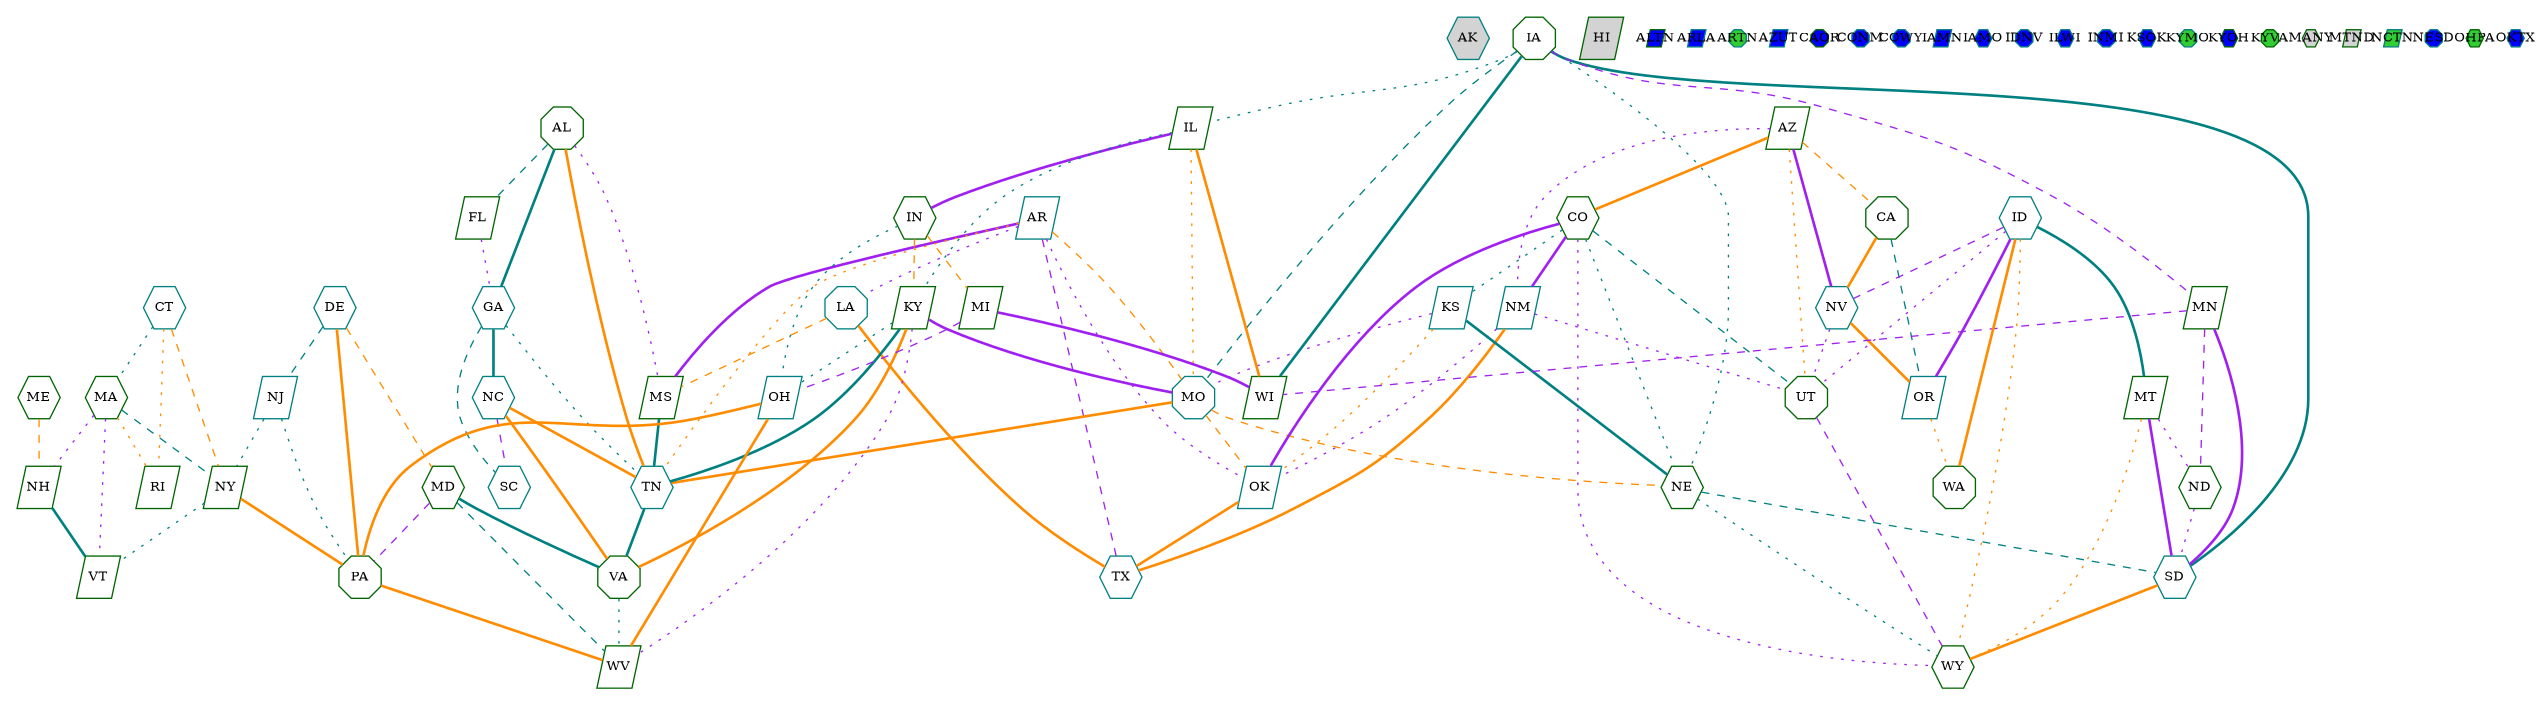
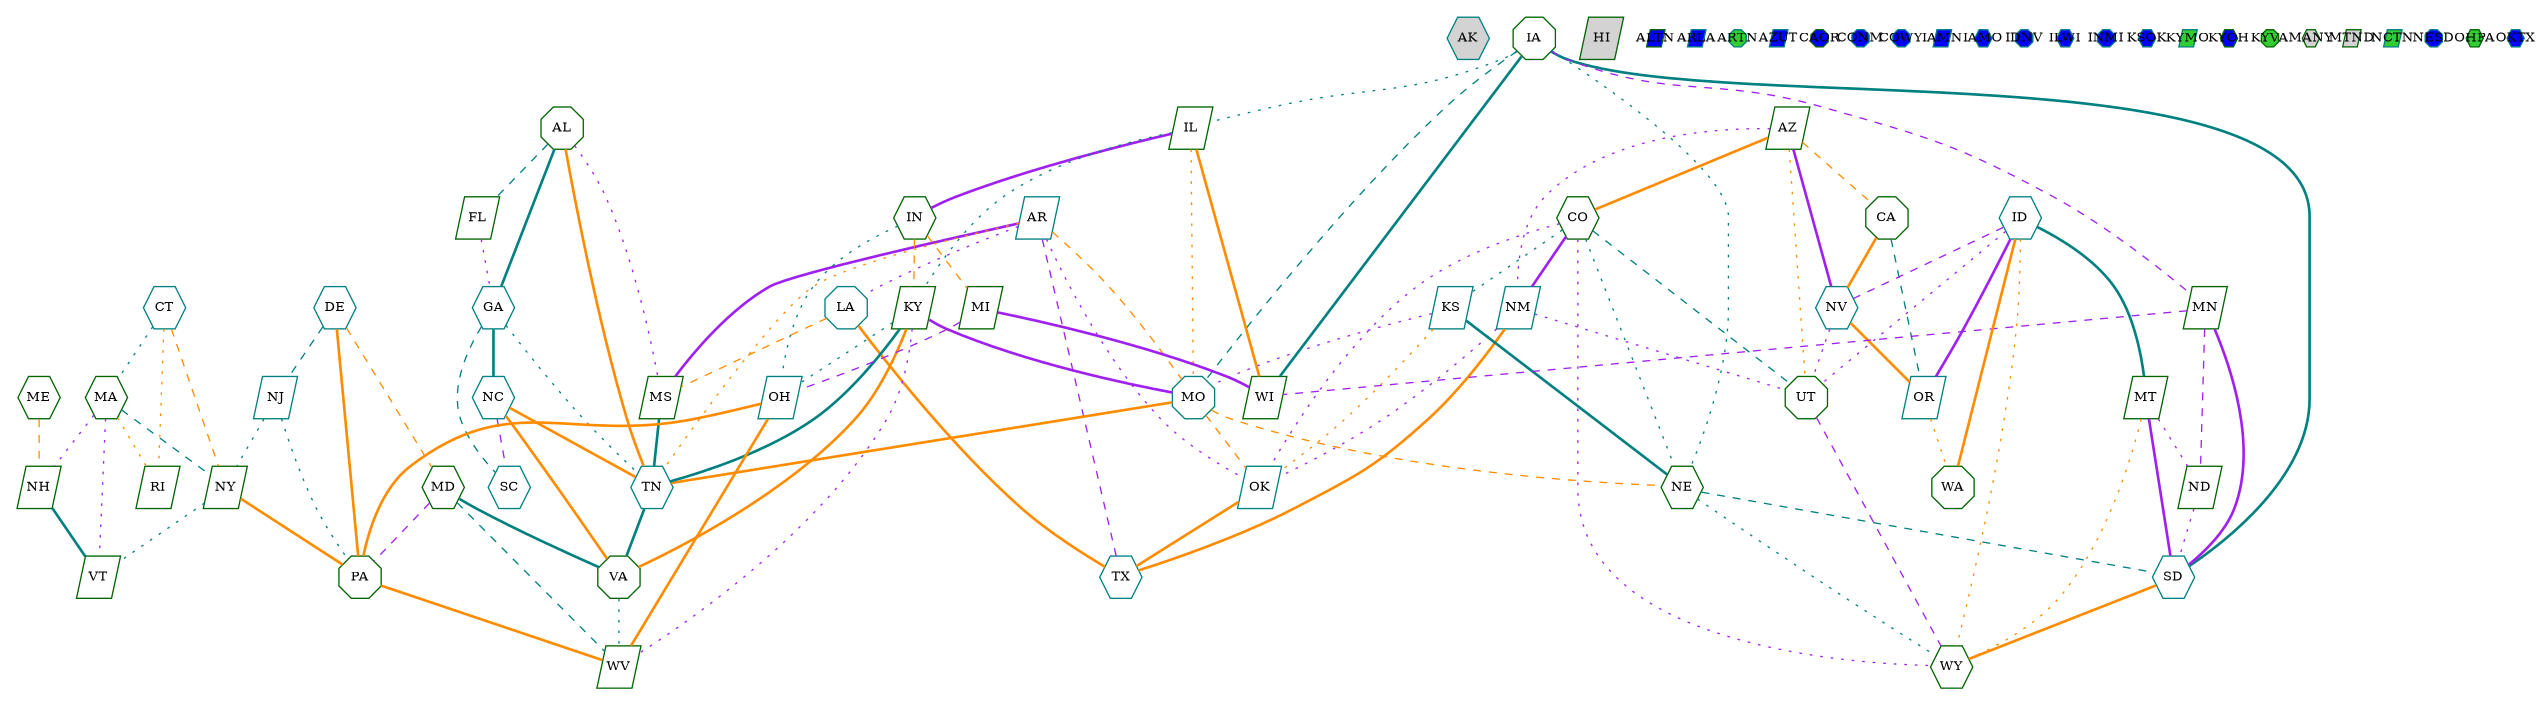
(2188, 38) -> (2188, 38)
(1388, 311) -> (1388, 311)
(2200, 487) -> (2200, 487)
